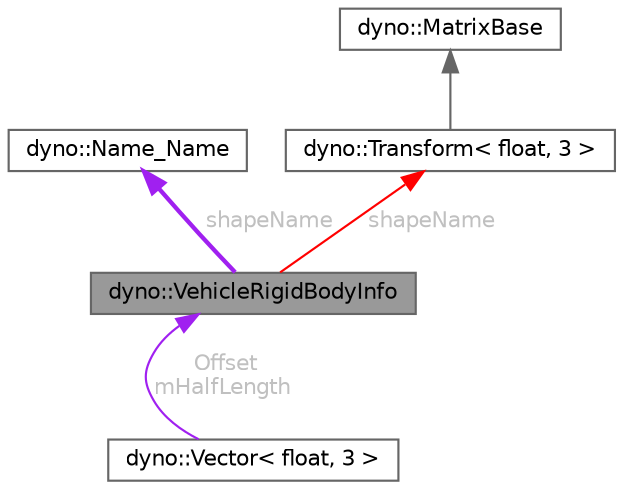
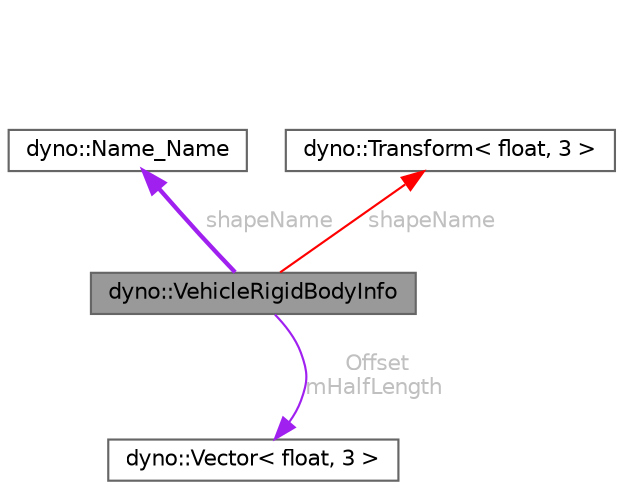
(450, 29) -> none
(148, 388) -> (305, 366)
